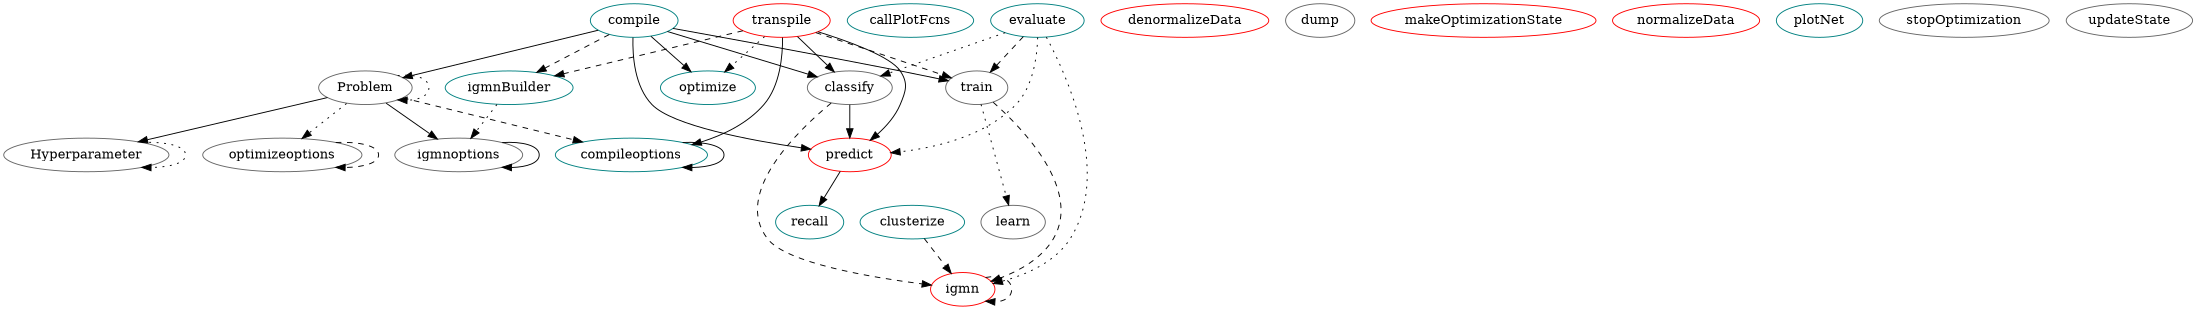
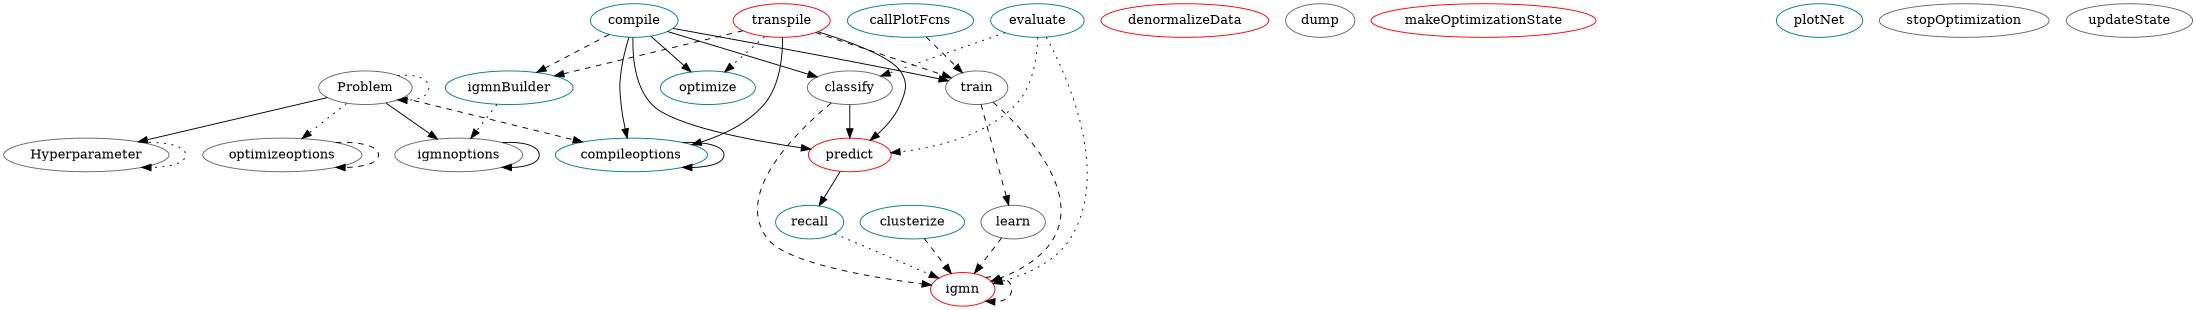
(1686, 21) -> none
(809, 47) -> none
(1010, 51) -> (939, 49)
(505, 53) -> (620, 83)
(994, 150) -> (994, 150)
none -> (991, 252)
none -> (882, 254)
